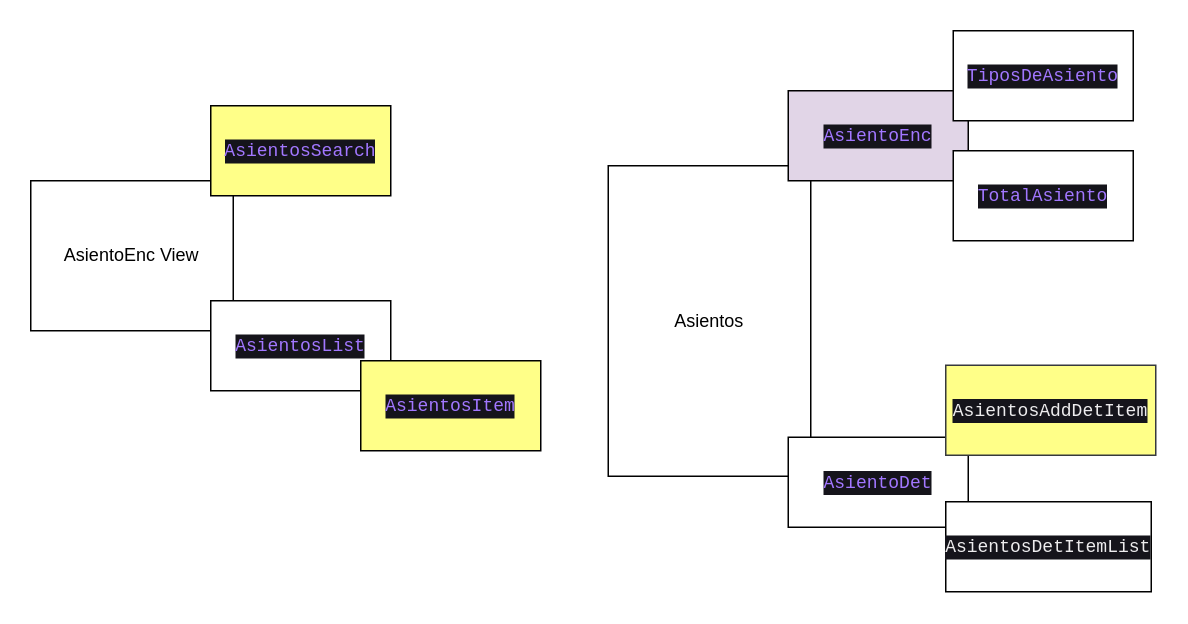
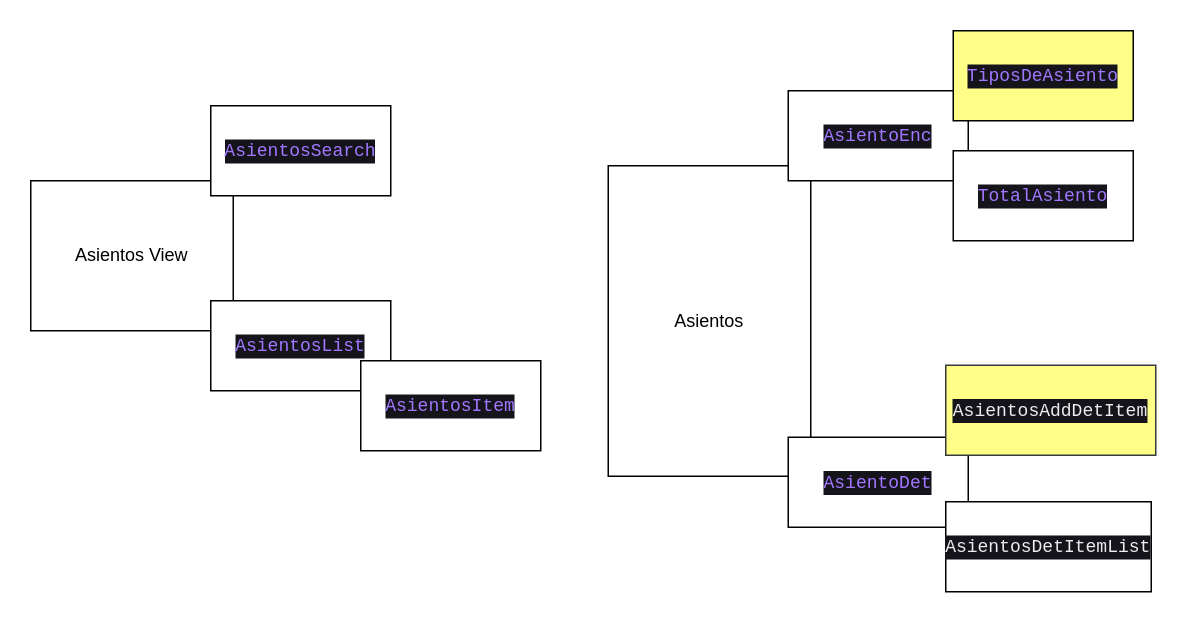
(1043, 76) -> (1043, 76)
(878, 136) -> (878, 136)
(301, 151) -> (301, 151)
(132, 256) -> (132, 256)
(451, 406) -> (451, 406)
